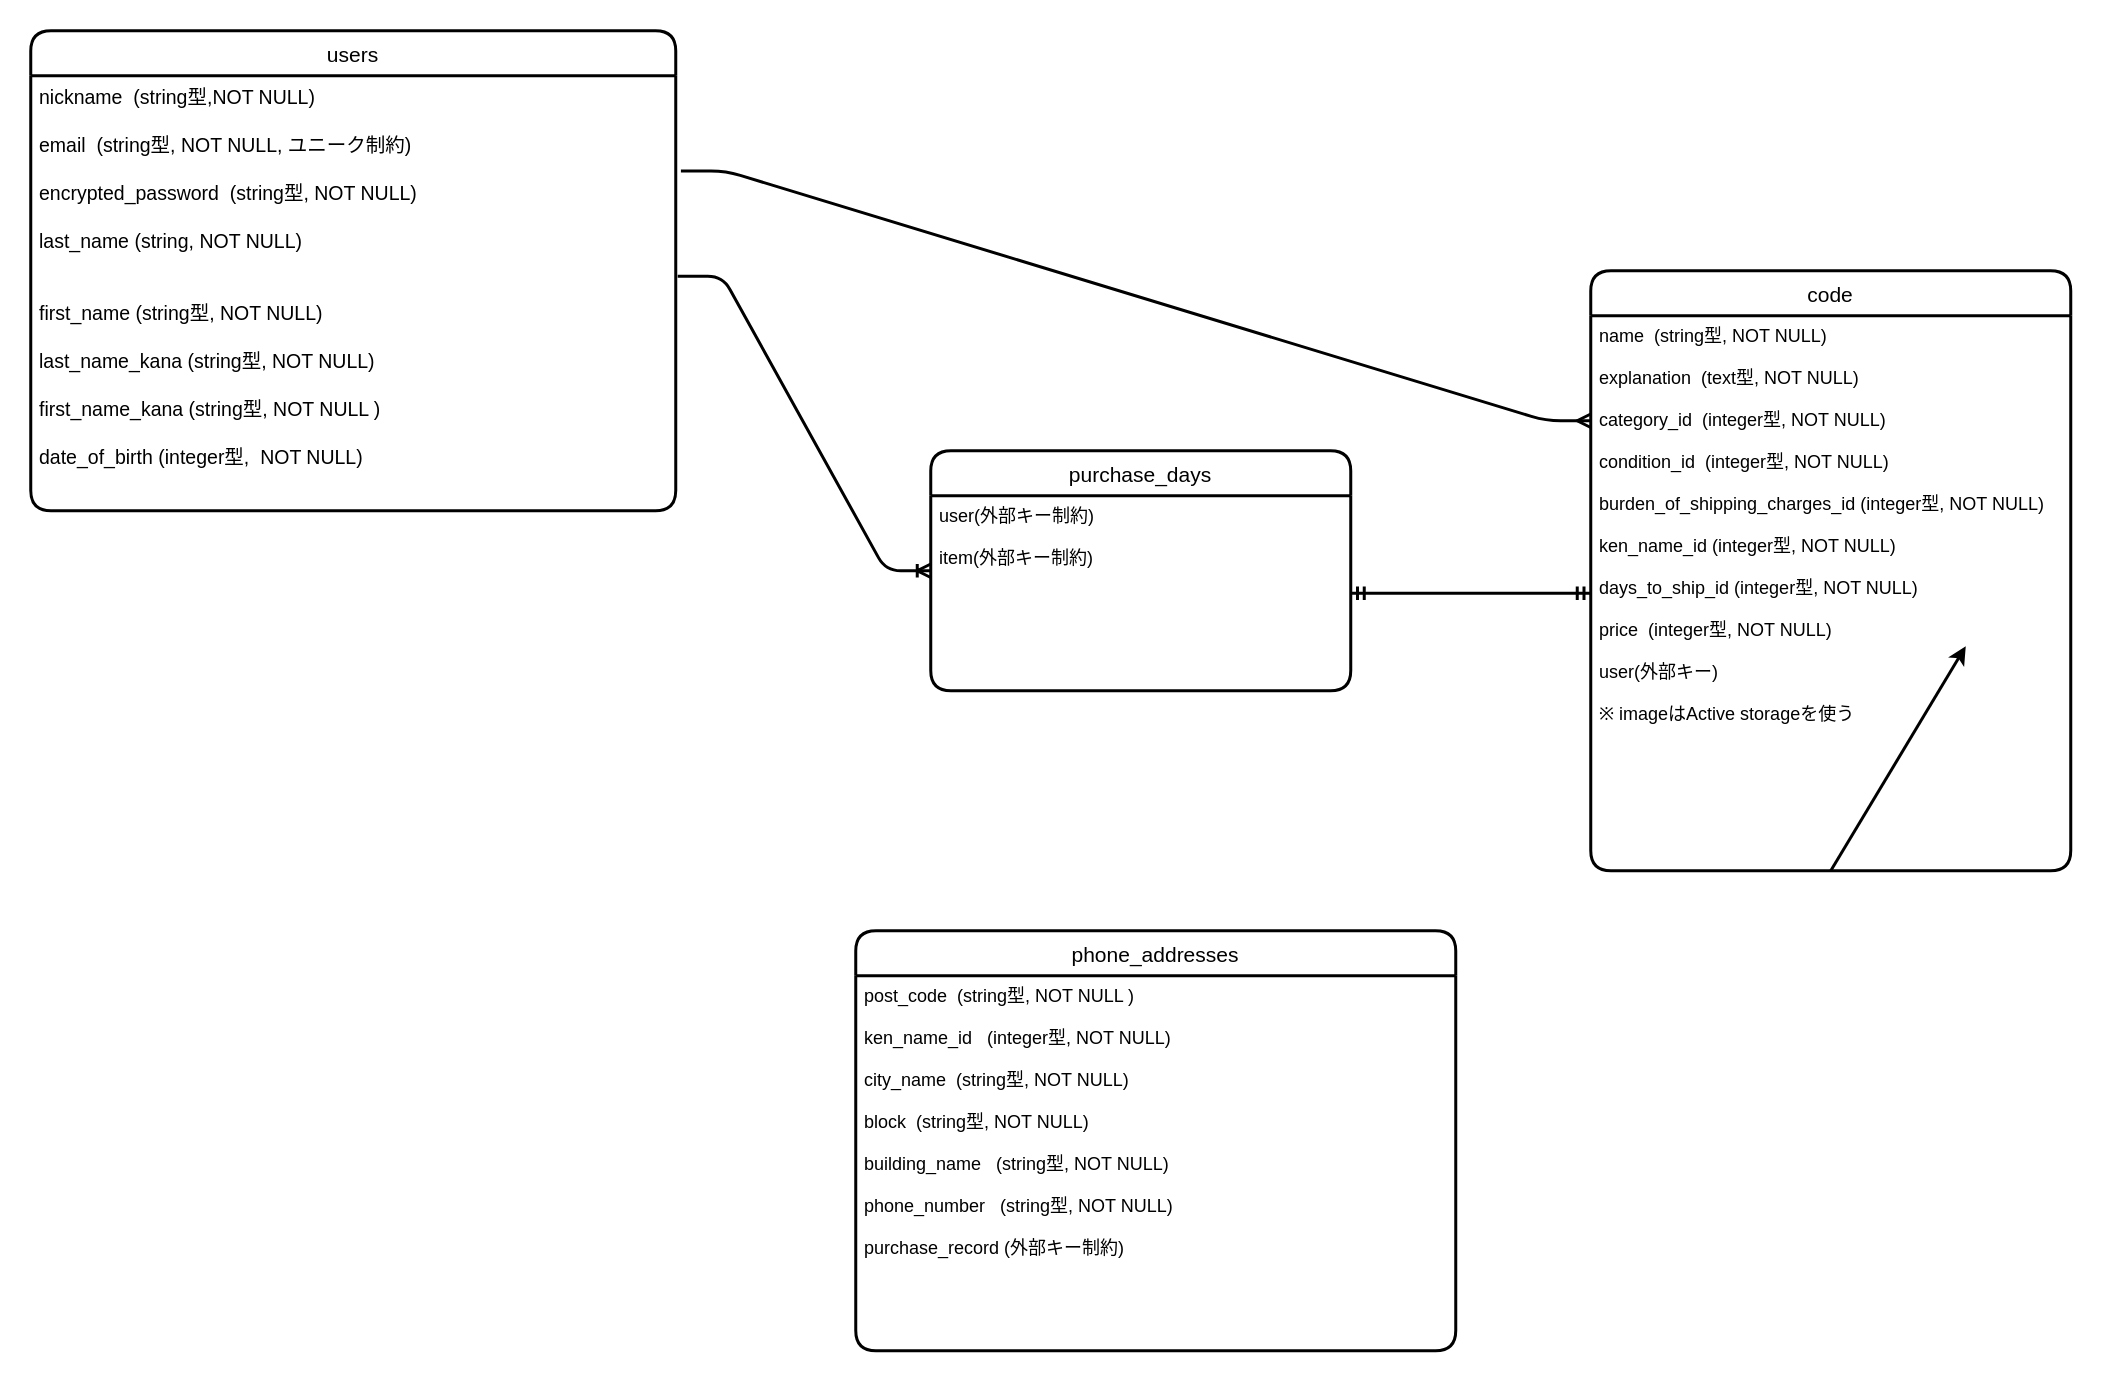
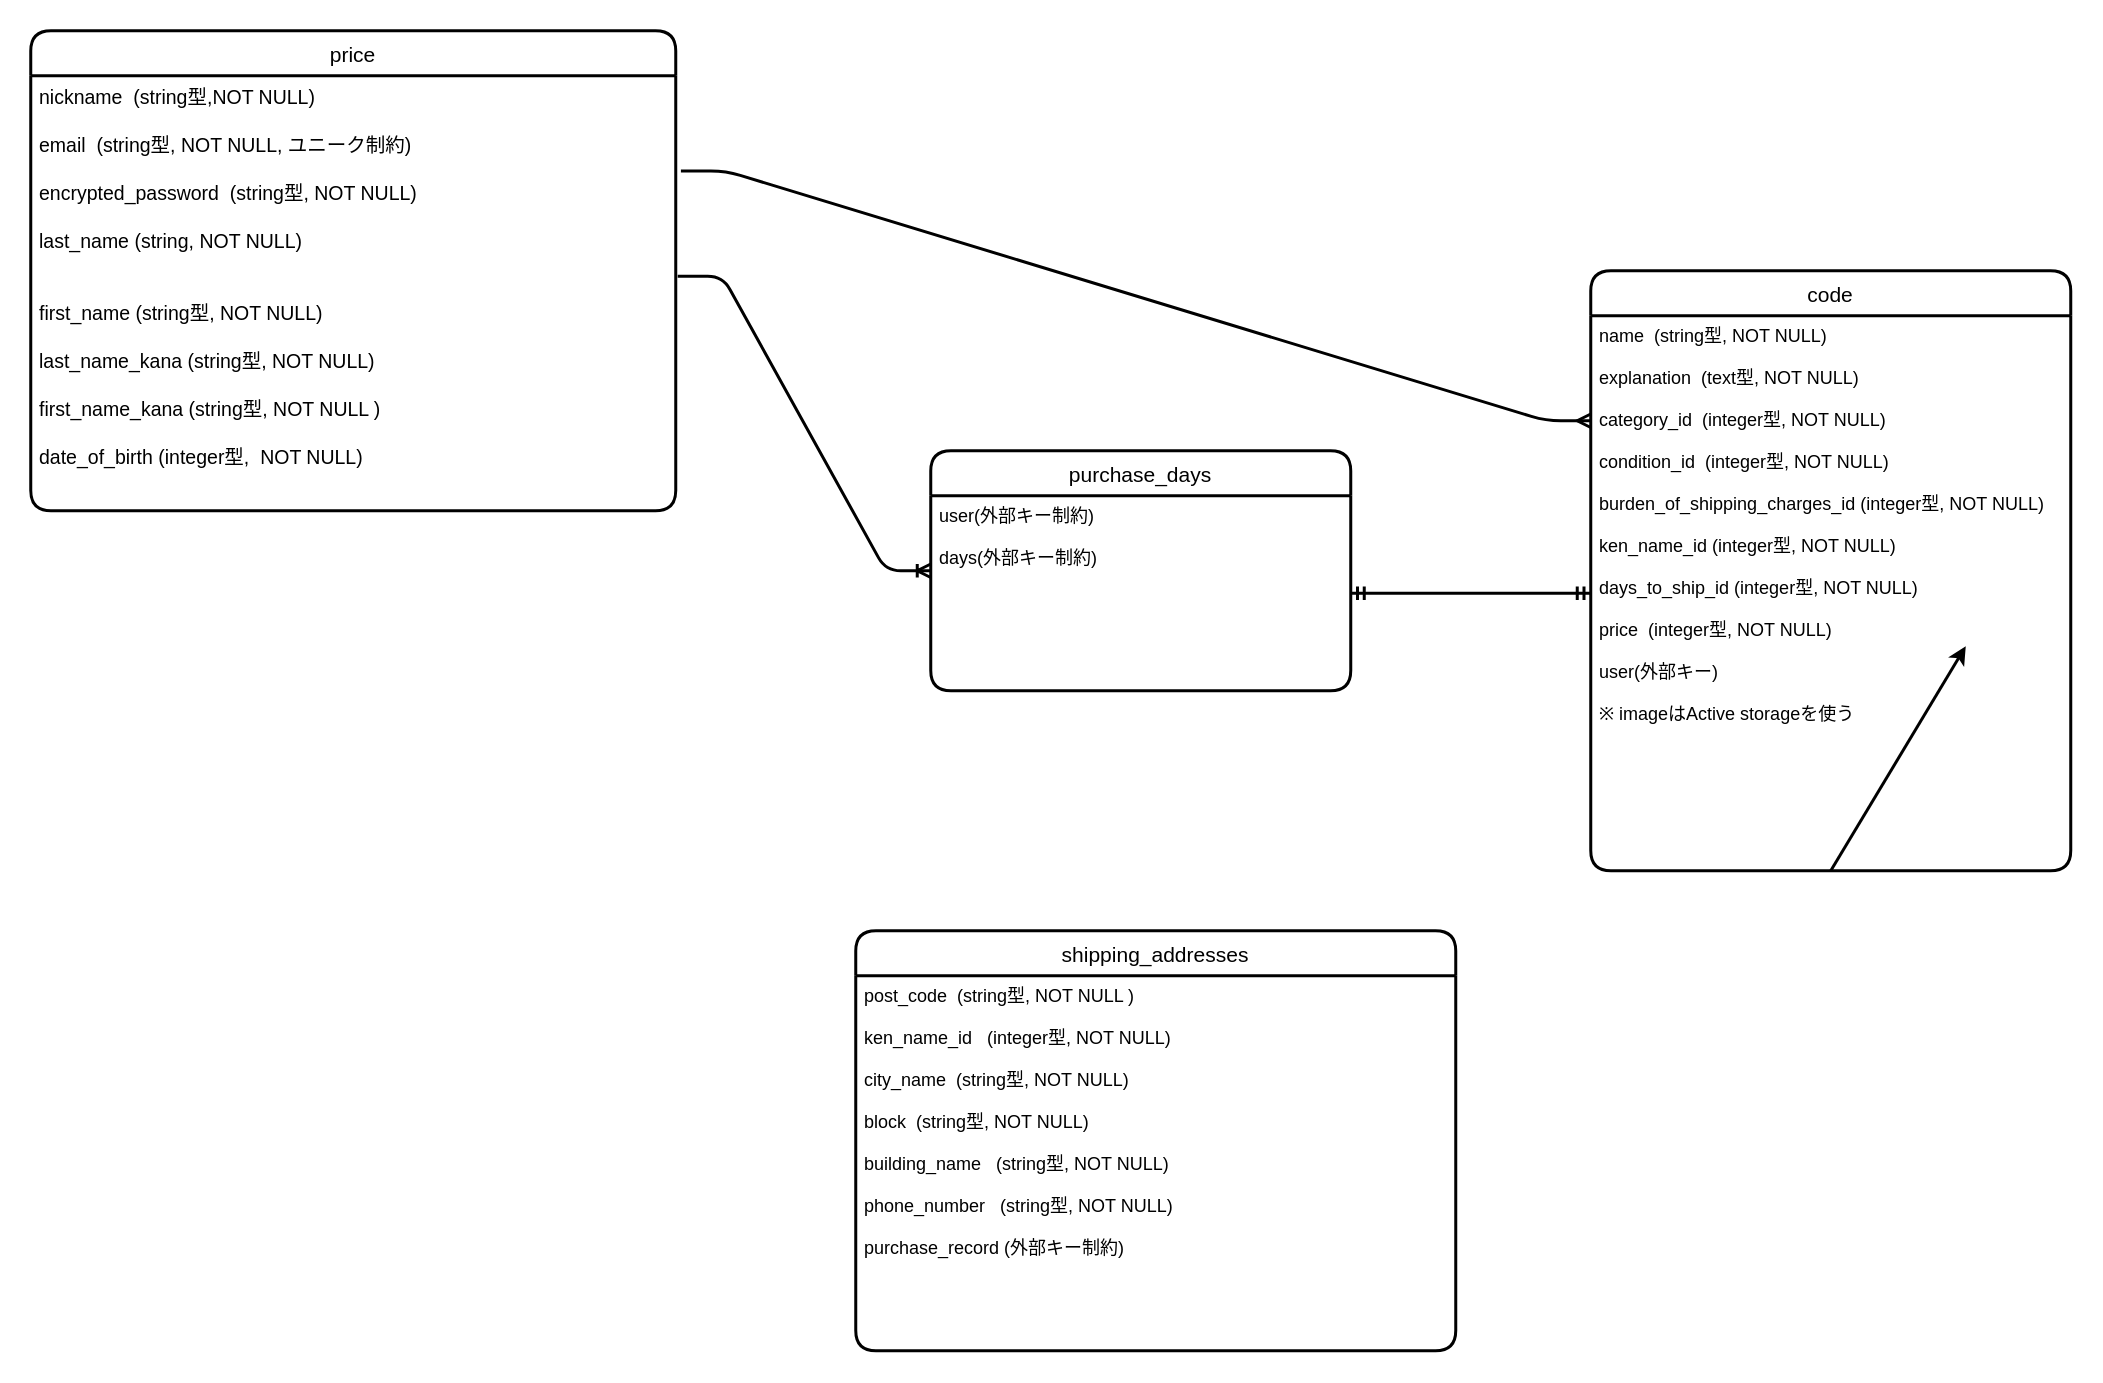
(353, 55) -> (353, 55)
(1023, 516) -> (1023, 516)
(1155, 955) -> (1155, 955)
